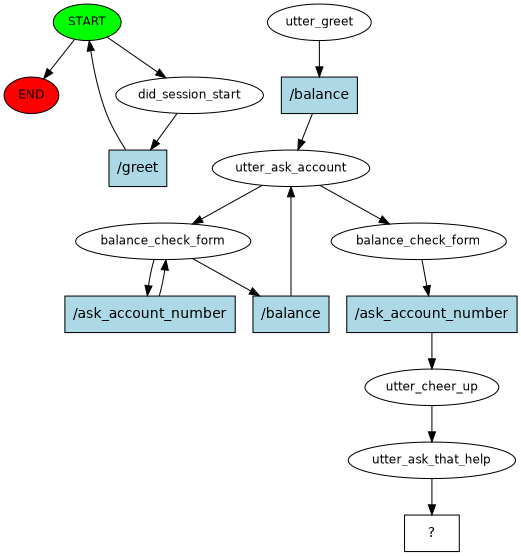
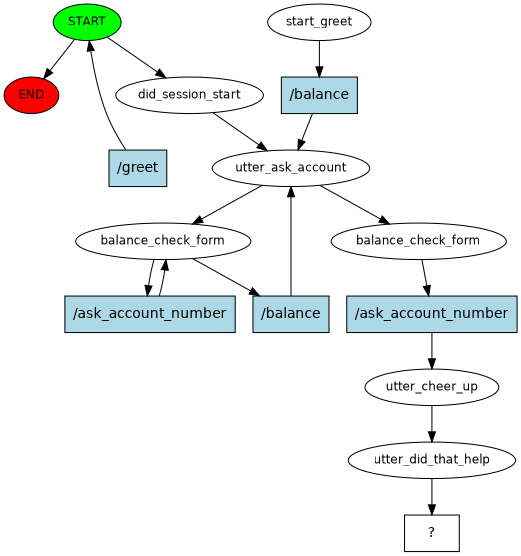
(319, 22) -> (319, 22)
(167, 128) -> (236, 129)
(432, 460) -> (432, 460)
